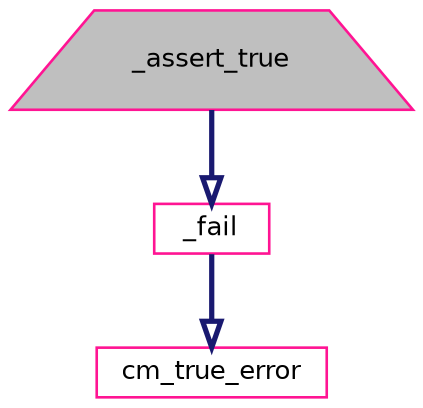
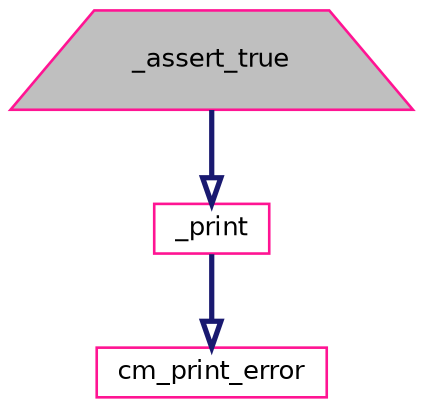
(212, 229) -> (212, 229)
(212, 372) -> (212, 372)
